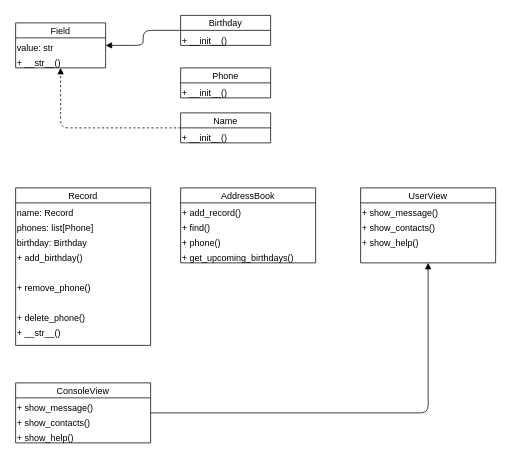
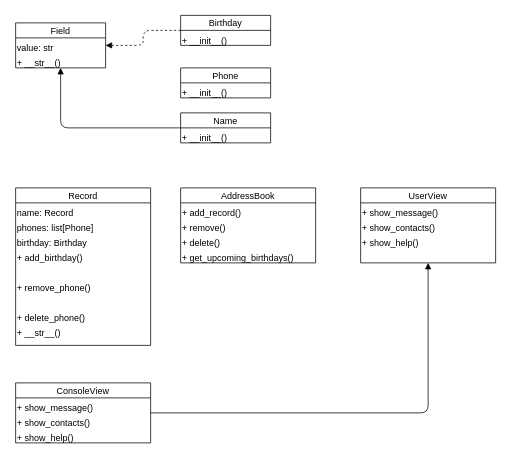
(143, 35) -> (143, 35)
(95, 128) -> (95, 128)
(200, 229) -> (206, 229)
(203, 244) -> (205, 244)
